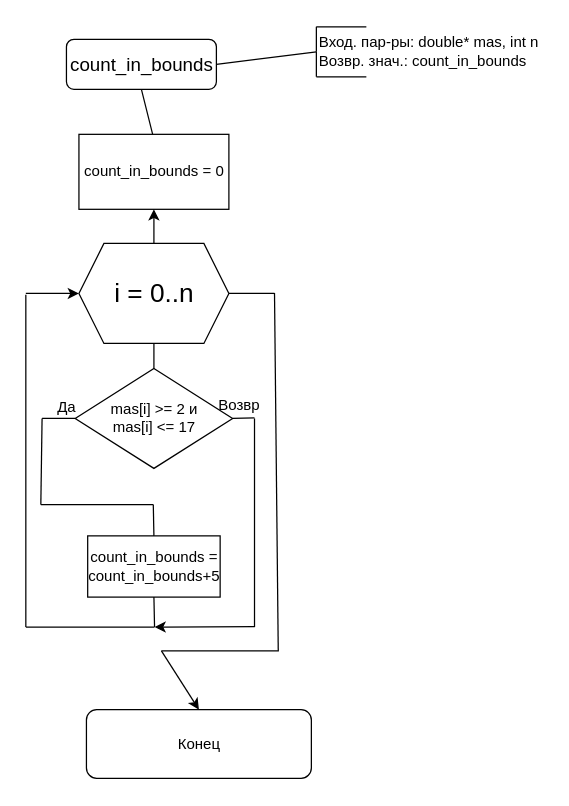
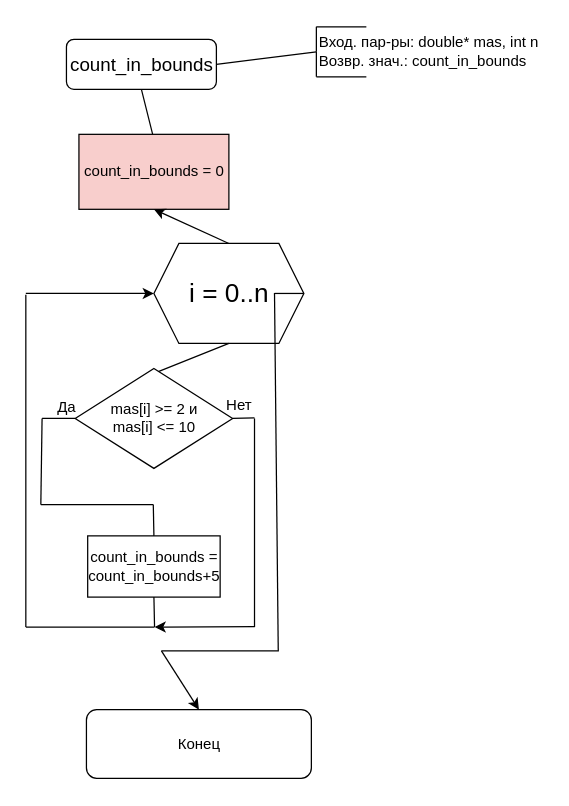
(154, 172) -> (154, 172)
(154, 294) -> (229, 294)
(239, 406) -> (239, 406)
(154, 418) -> (154, 418)
